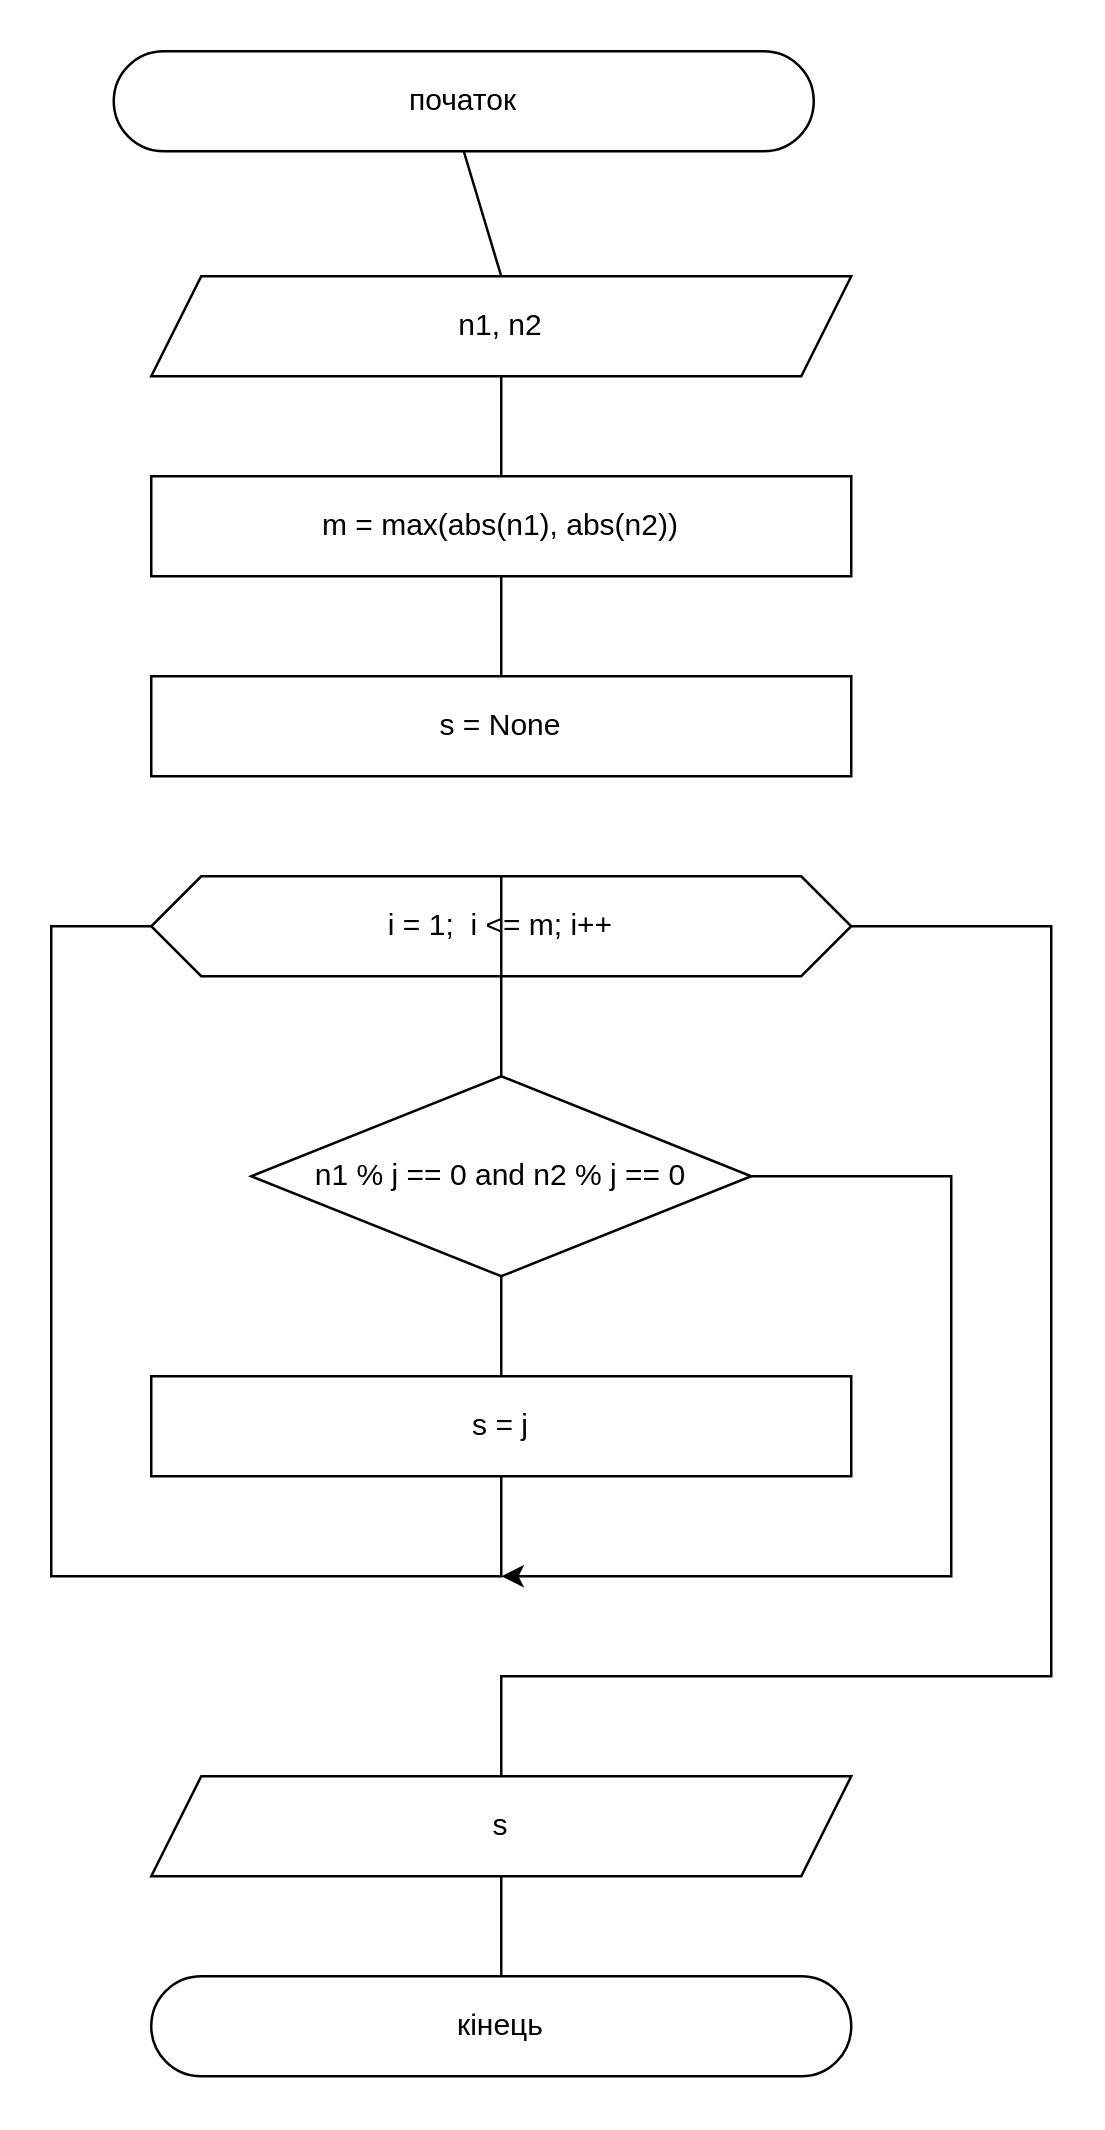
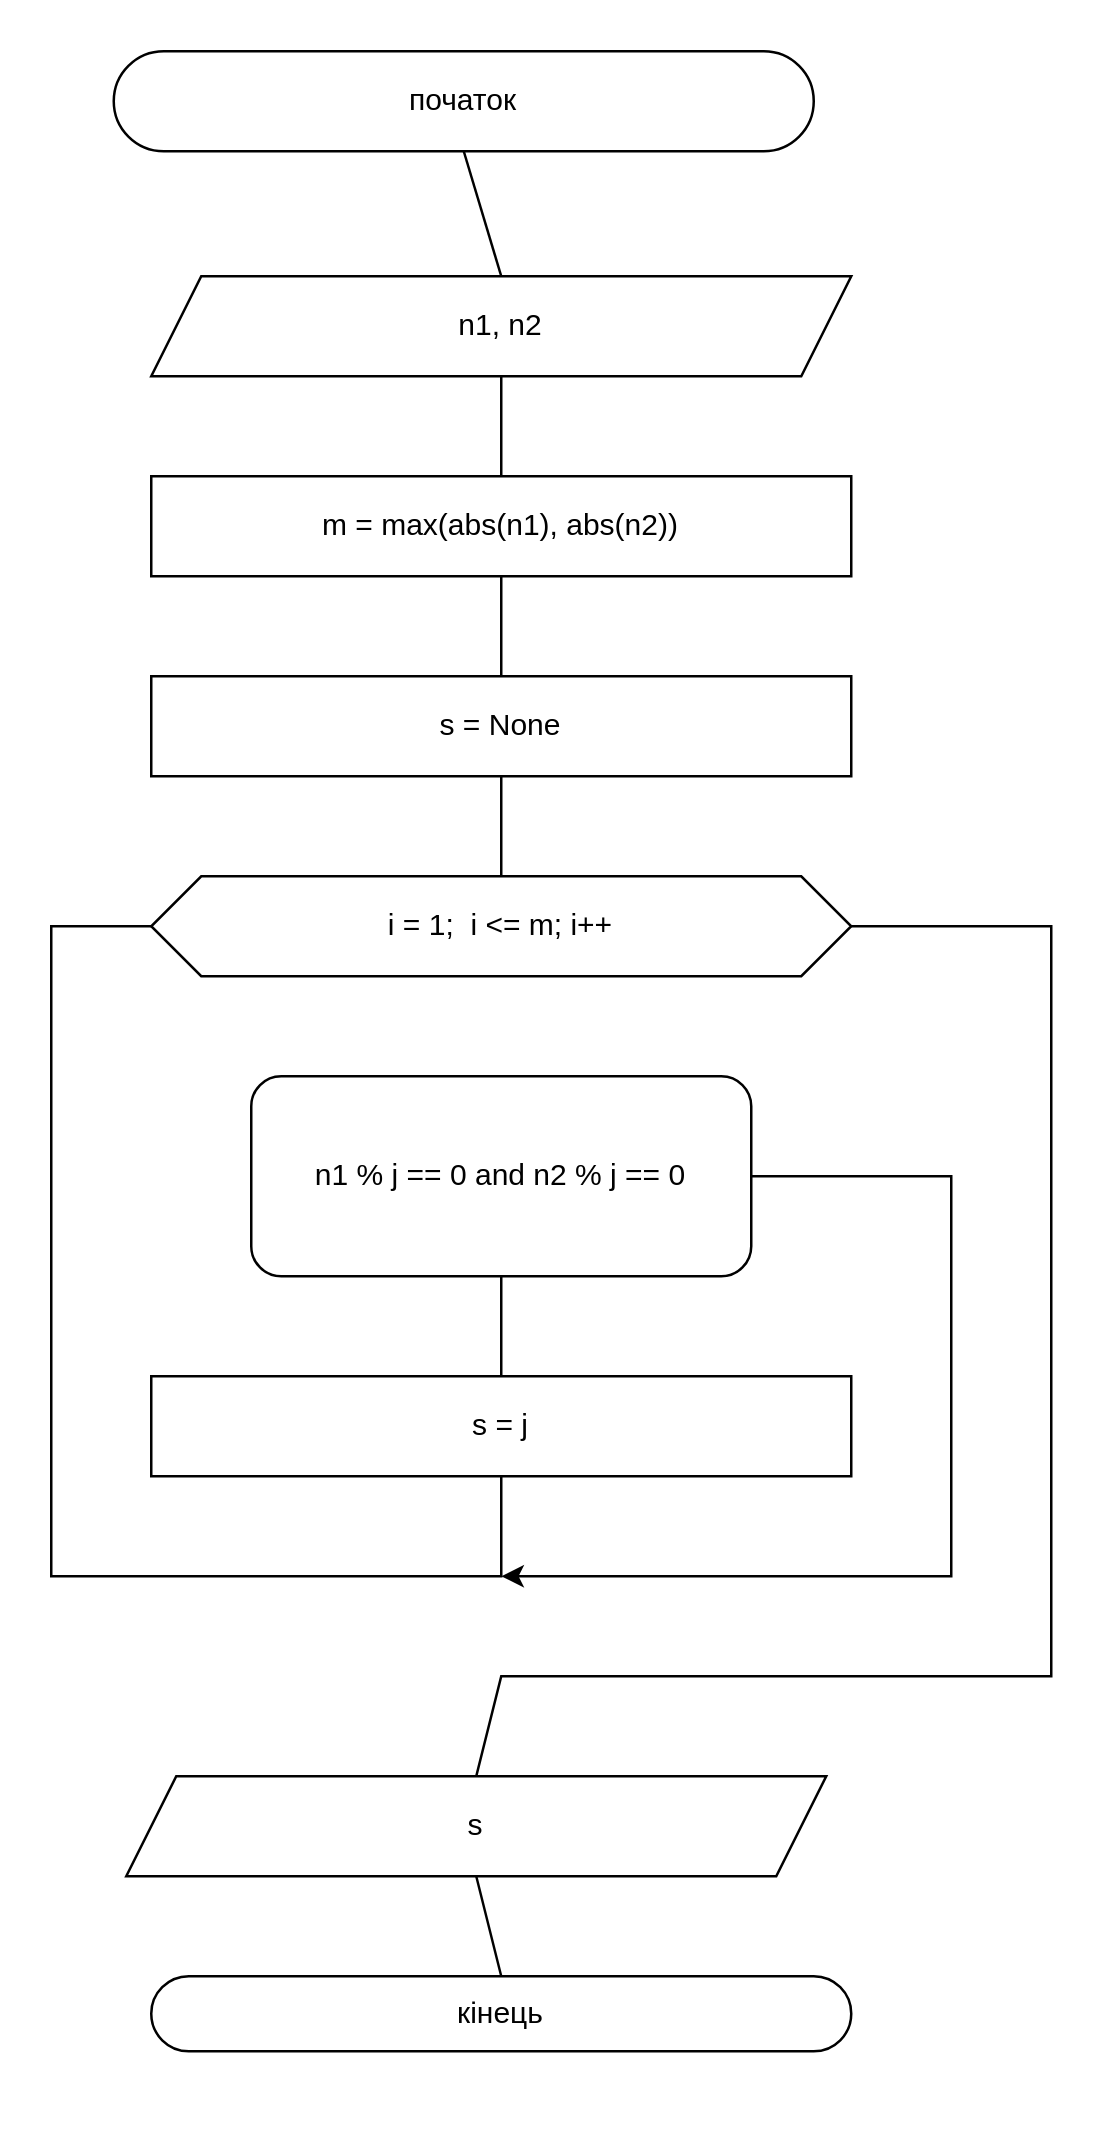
(501, 976) -> (501, 826)
(501, 1176) -> (501, 1176)
(501, 1826) -> (476, 1826)
(501, 2026) -> (501, 2014)
